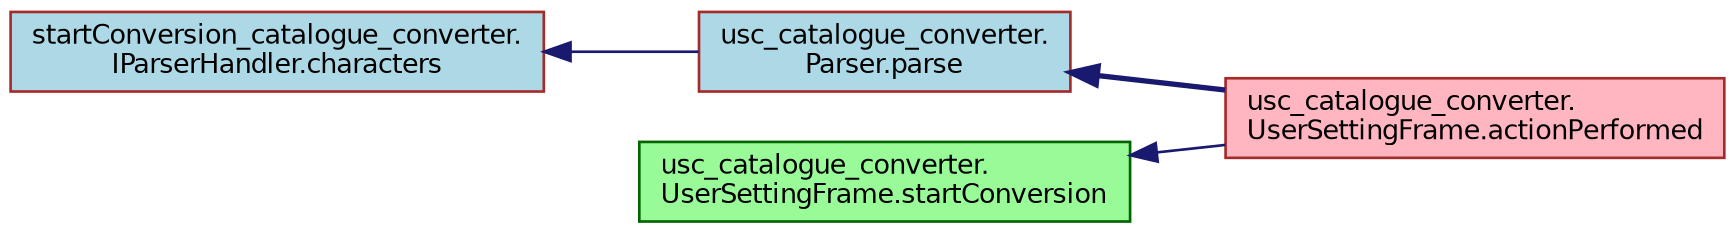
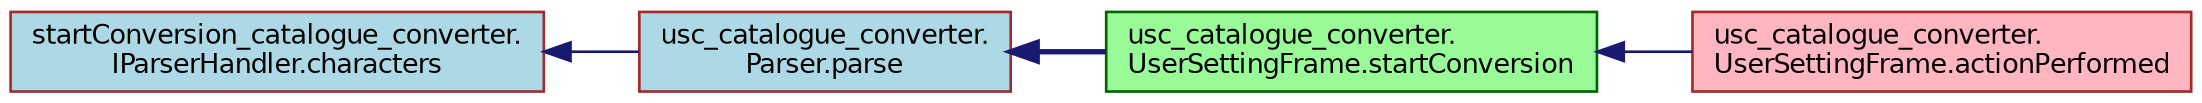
(1161, 83) -> (1072, 52)
